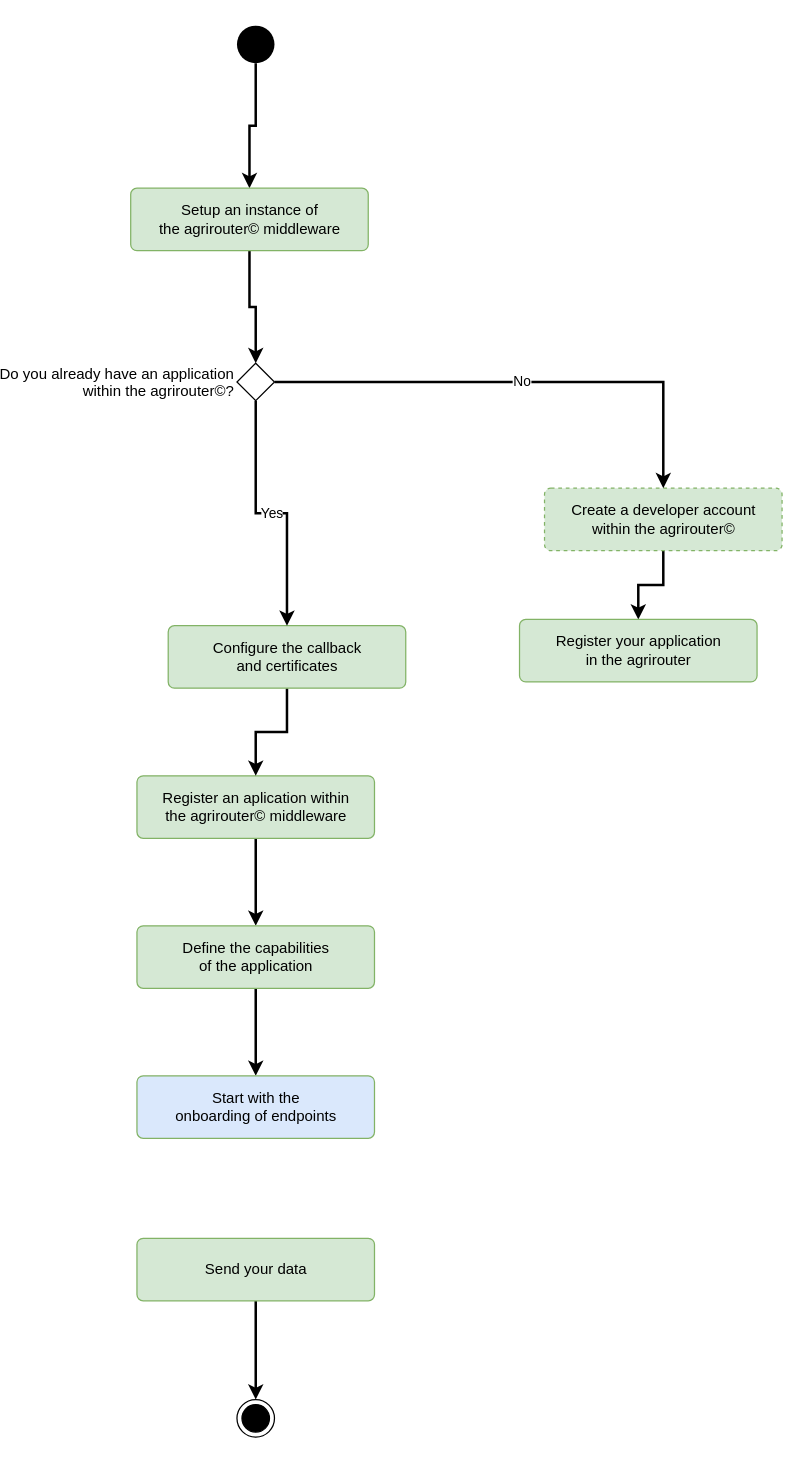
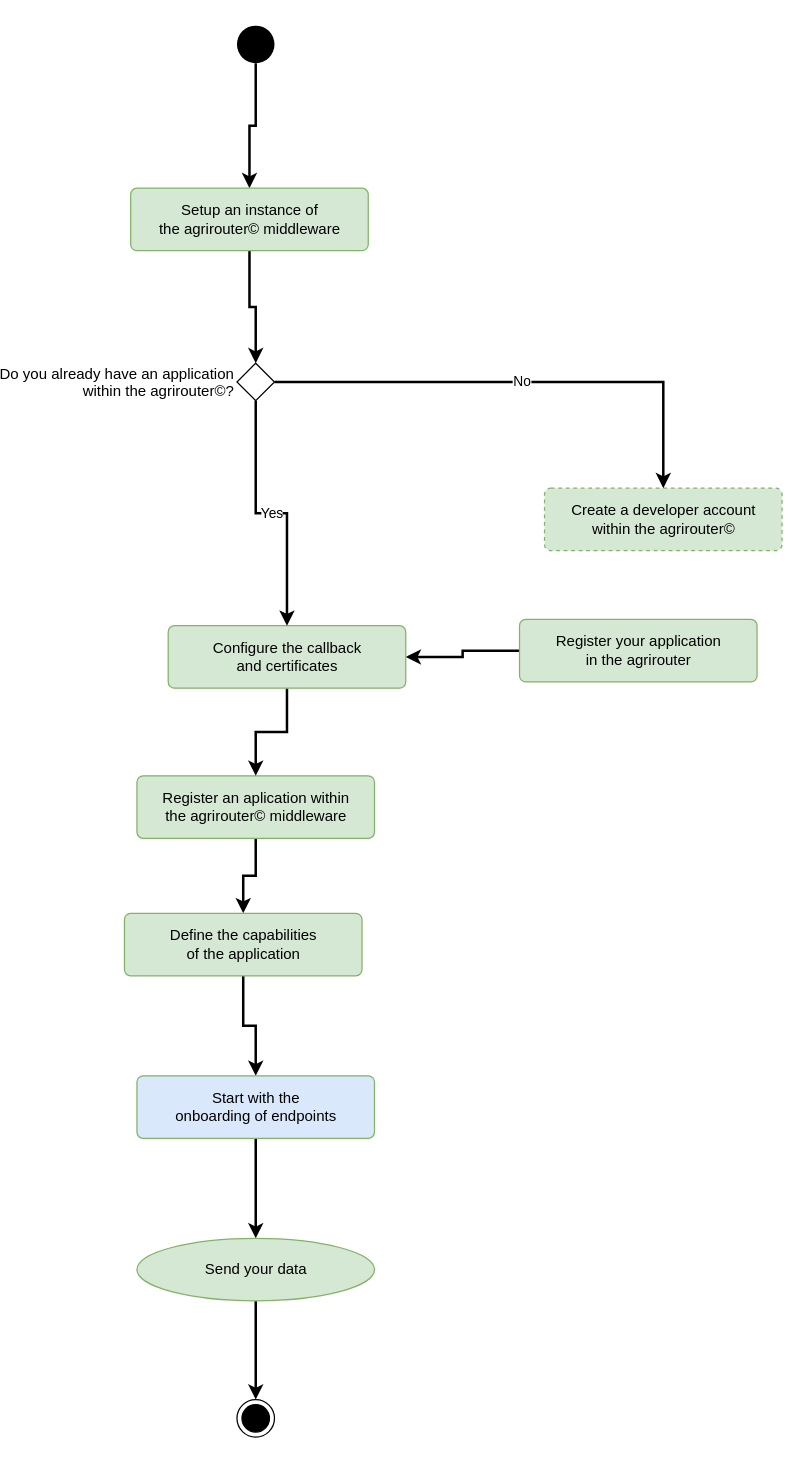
(656, 585) -> none
none -> (465, 651)
(256, 957) -> (243, 944)
none -> (256, 1182)
(256, 1269) -> (256, 1269)
